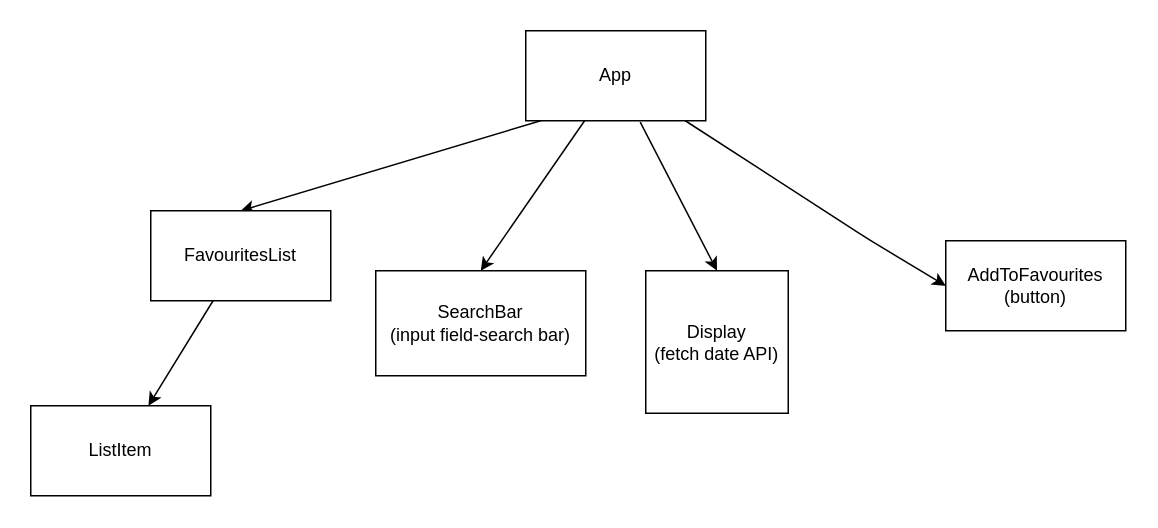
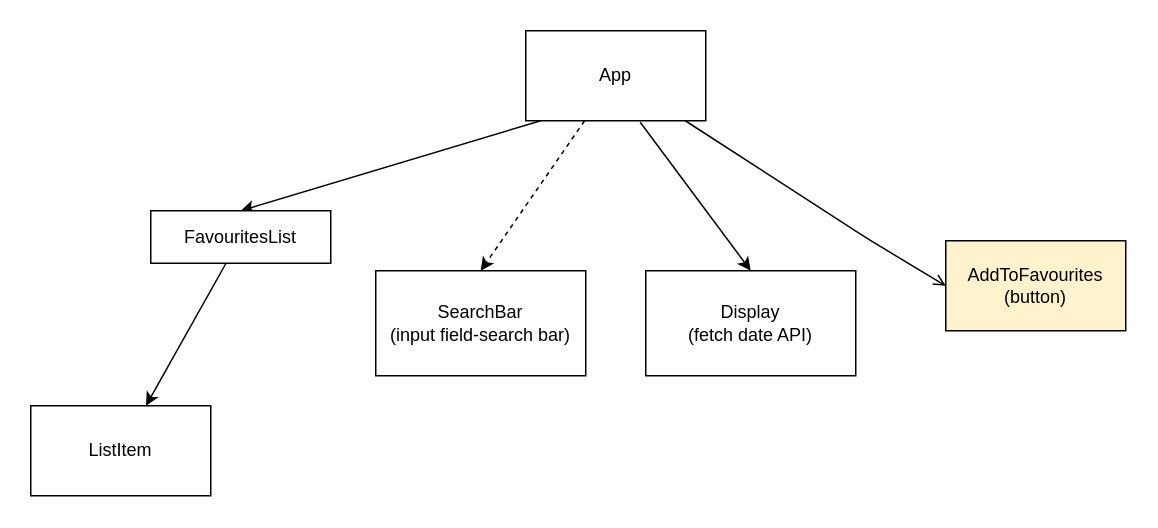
(535, 193) -> (535, 193)
(241, 256) -> (241, 237)
(936, 280) -> (938, 281)
(1036, 286) -> (1036, 286)
(717, 342) -> (751, 323)
